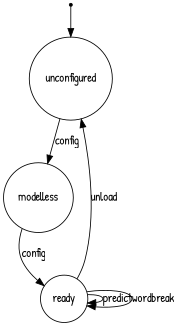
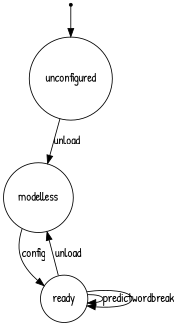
(67, 141) -> (67, 141)
(91, 204) -> (54, 258)
